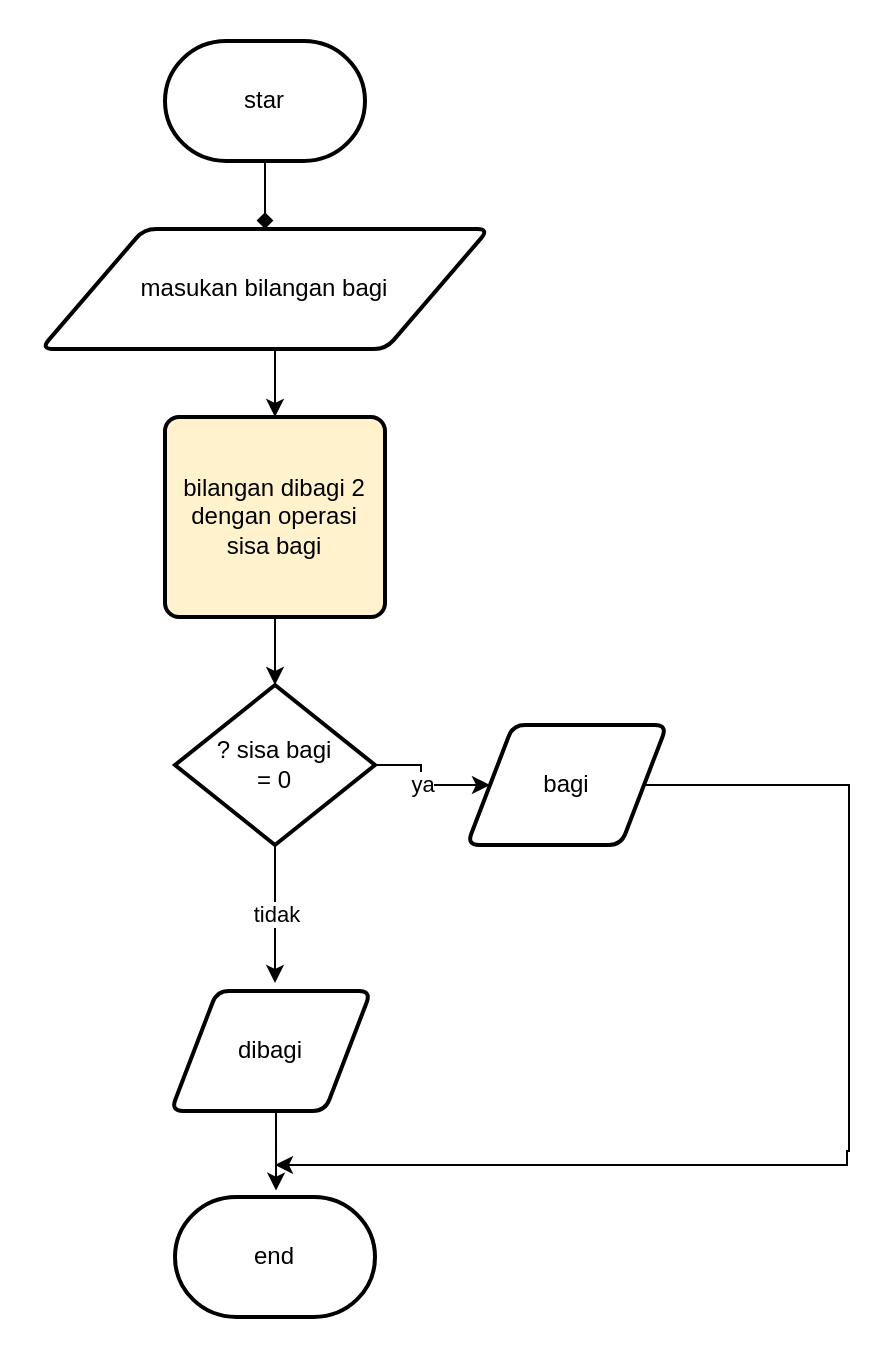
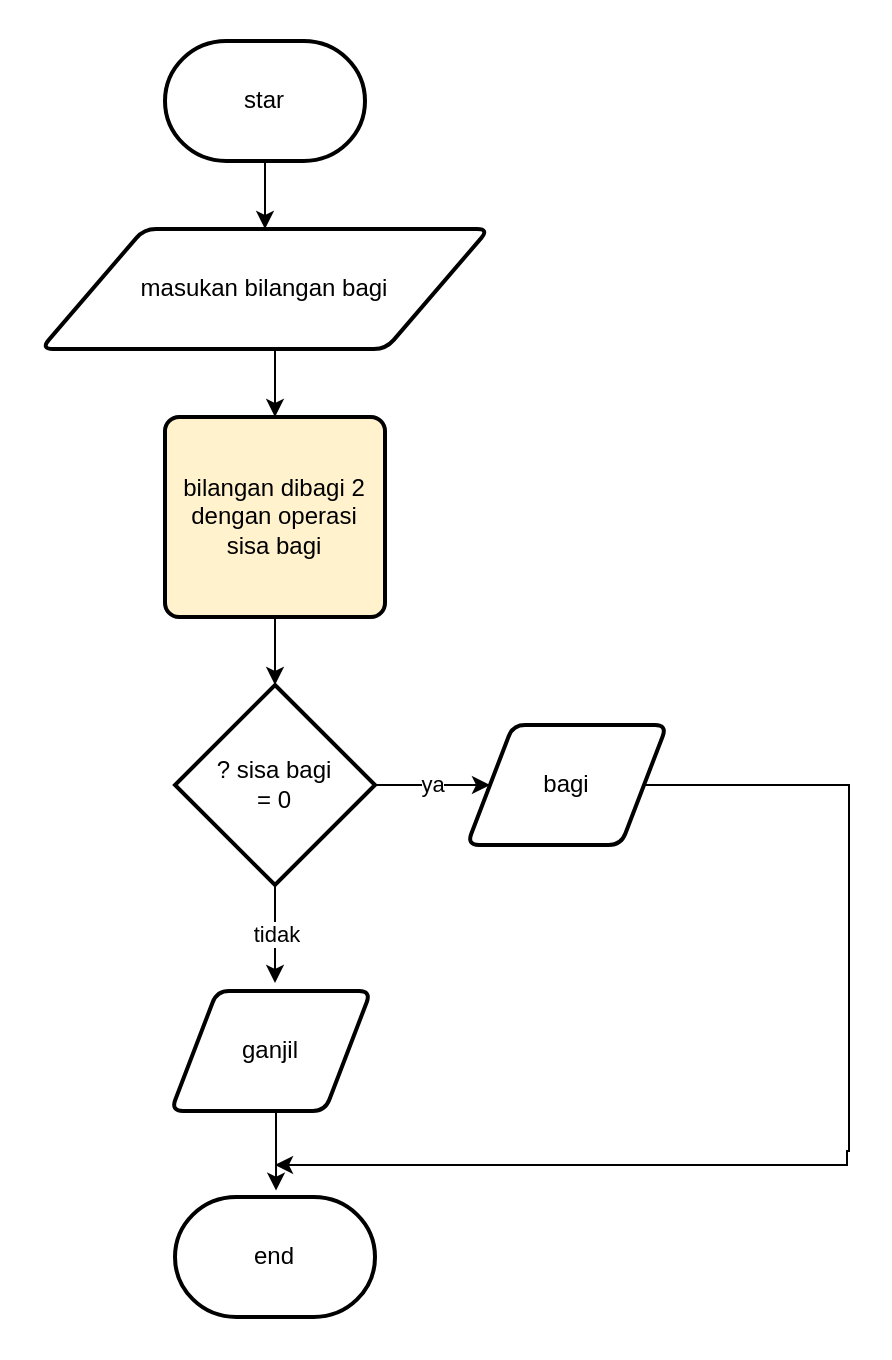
(265, 213) -> (265, 214)
(275, 765) -> (275, 785)
(271, 1051) -> (271, 1051)
